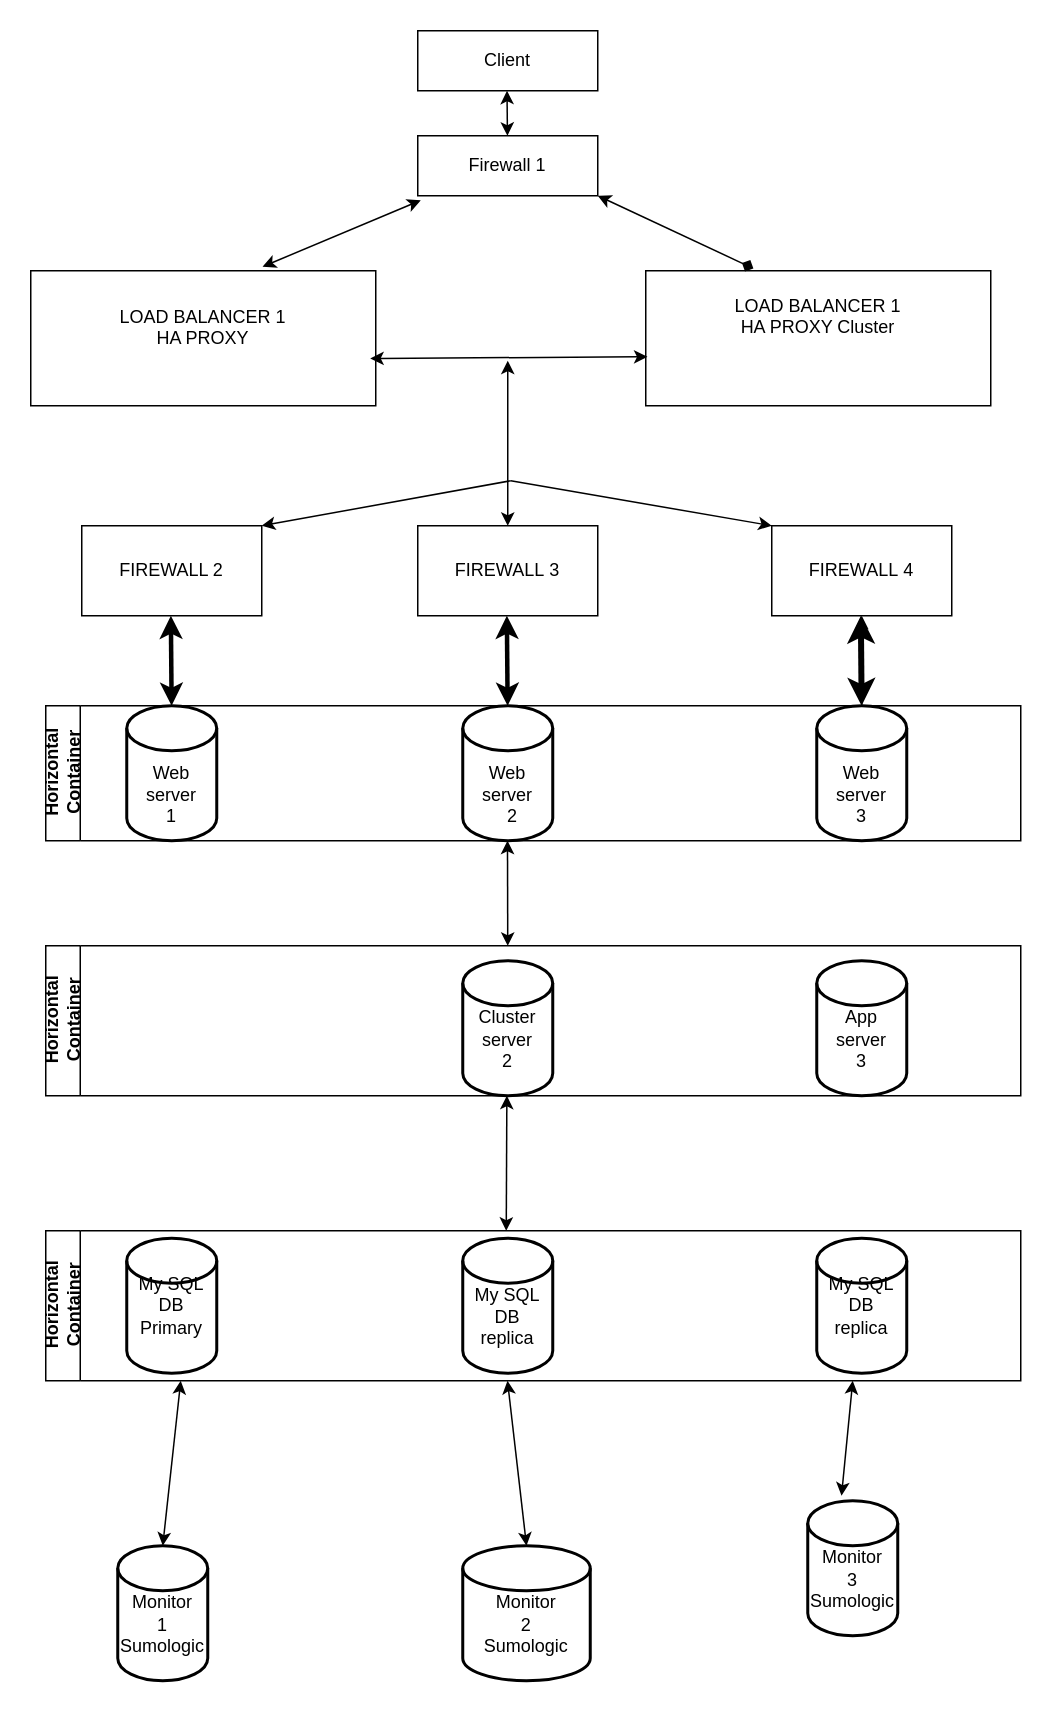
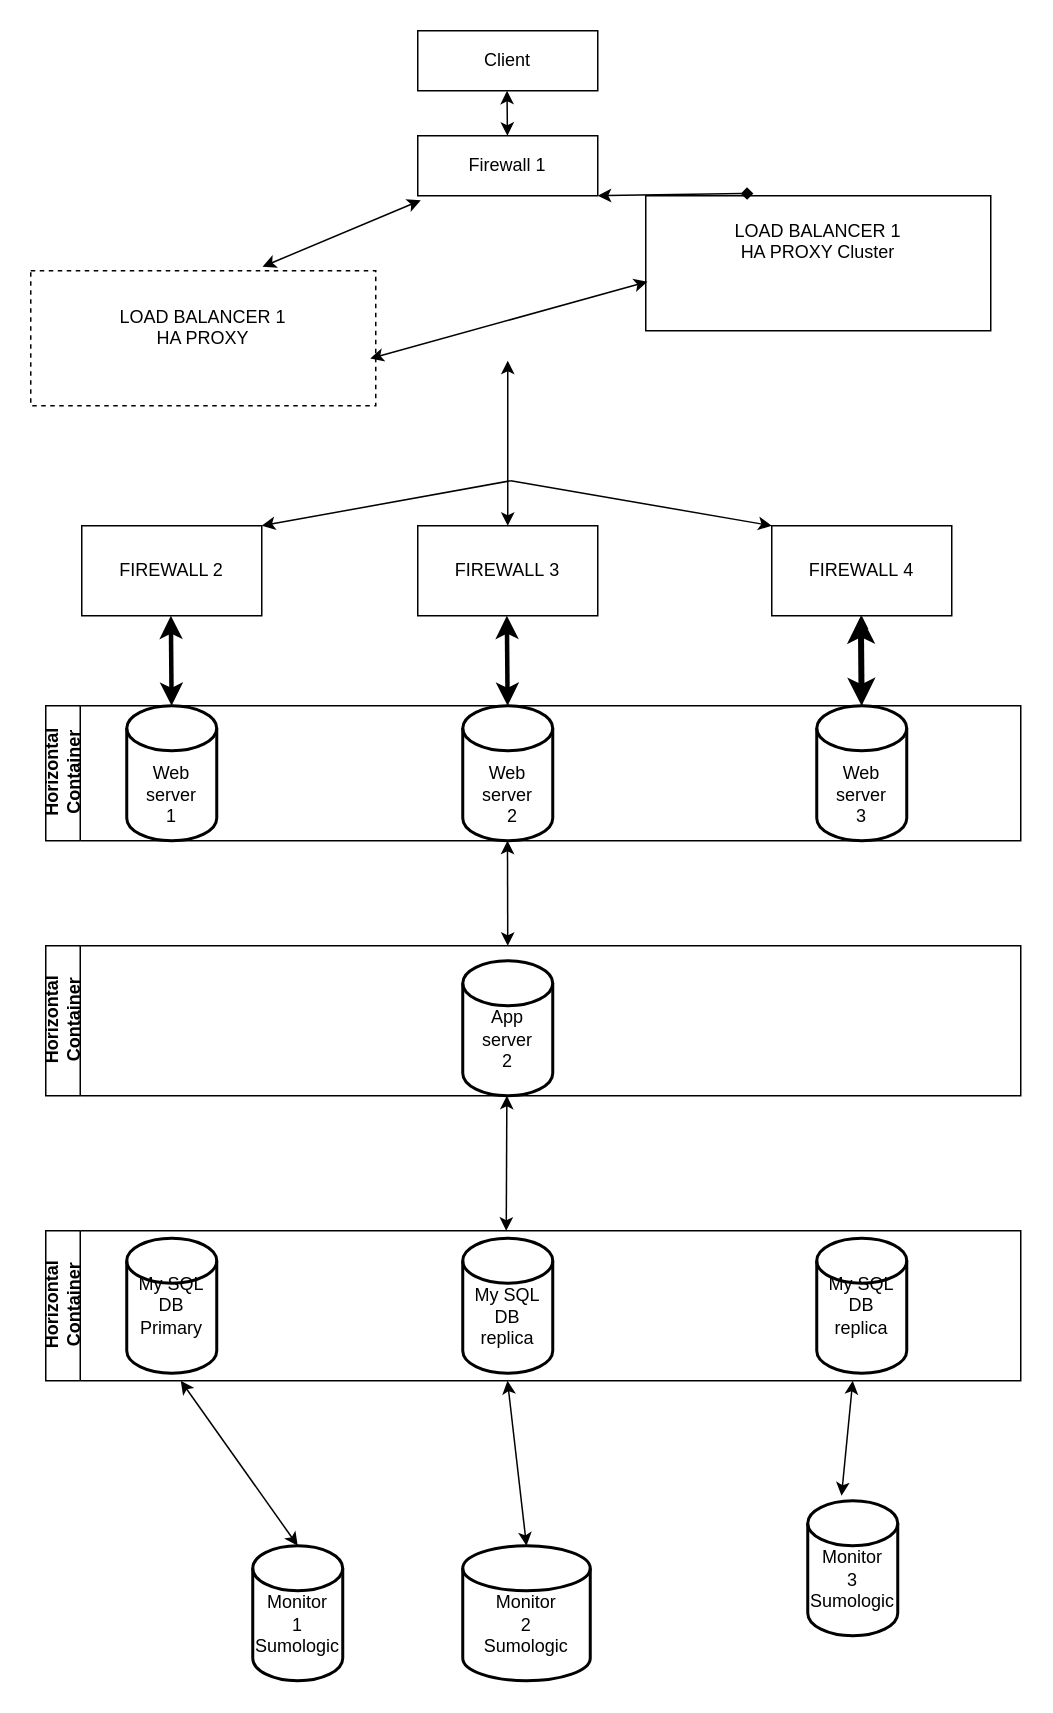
(203, 338) -> (203, 338)
(818, 338) -> (818, 263)
(508, 1028) -> (508, 1028)
(862, 1028) -> none
(163, 1613) -> (298, 1613)
